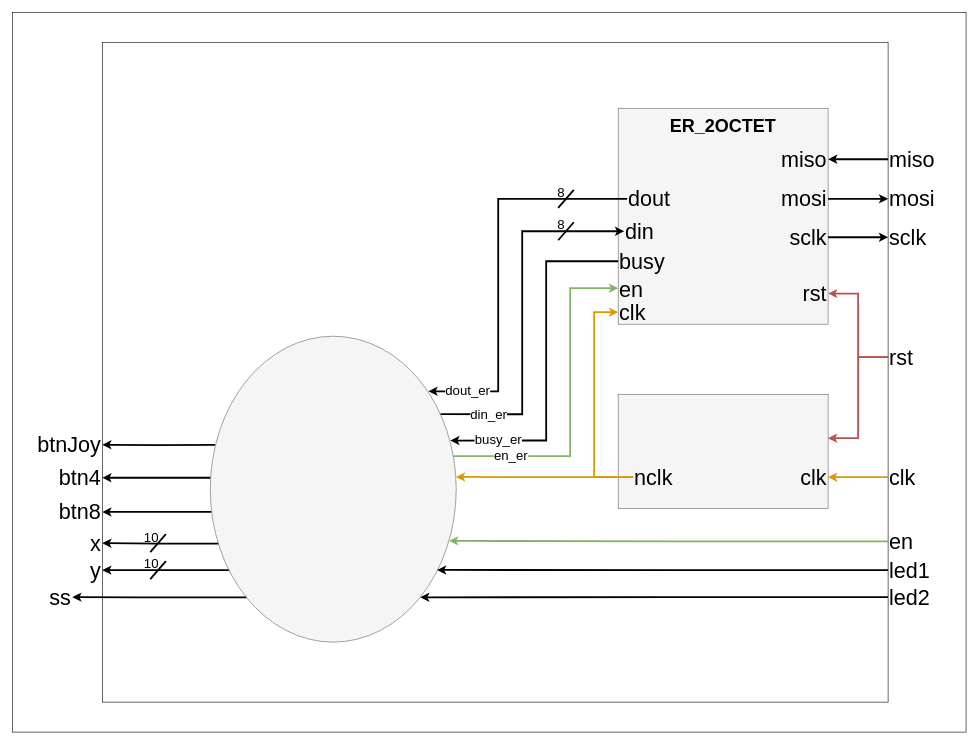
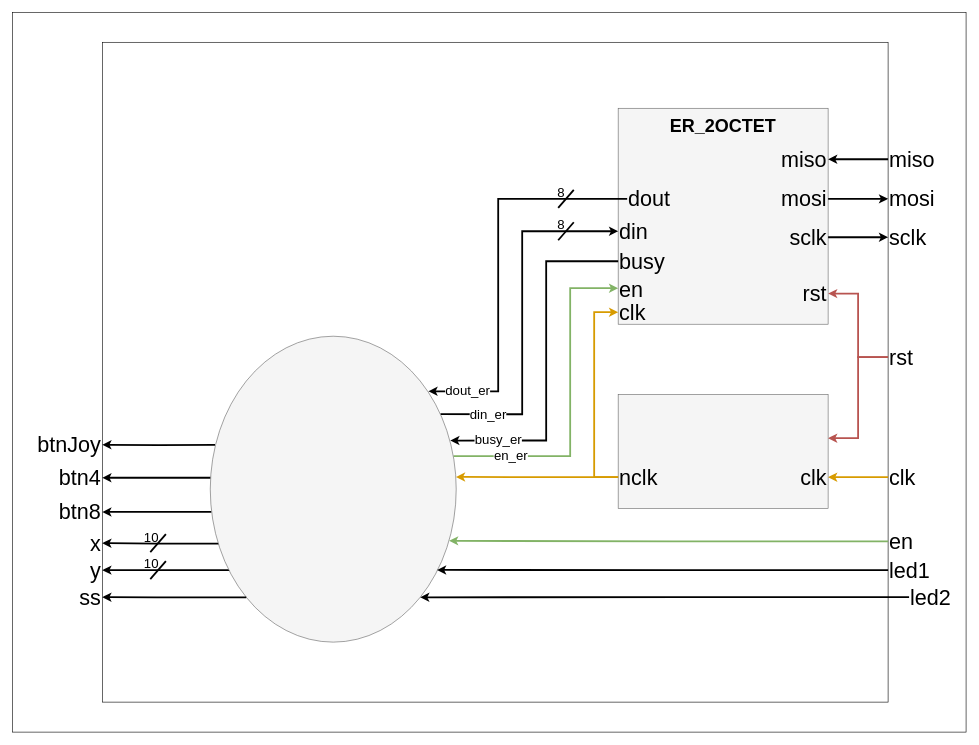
(651, 231) -> (645, 231)
(660, 477) -> (645, 477)
(45, 597) -> (75, 597)
(915, 597) -> (936, 597)
